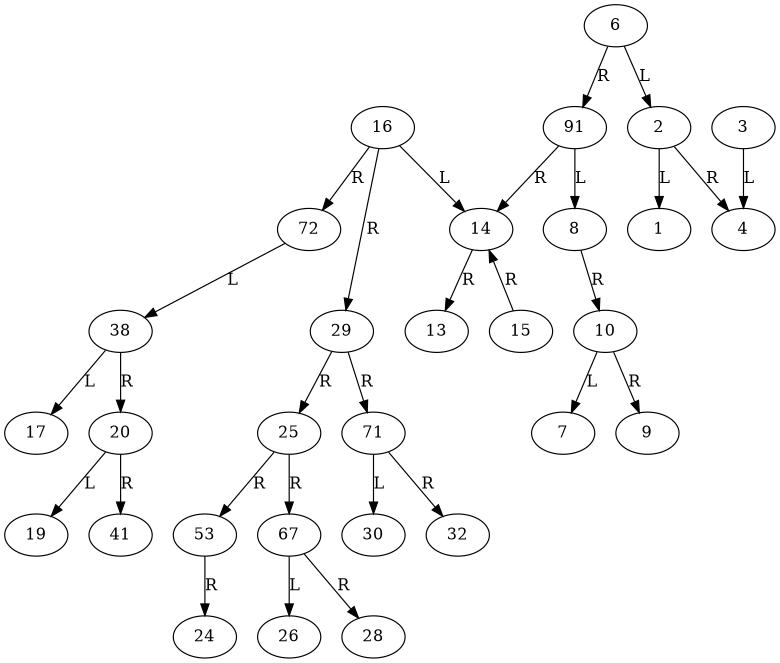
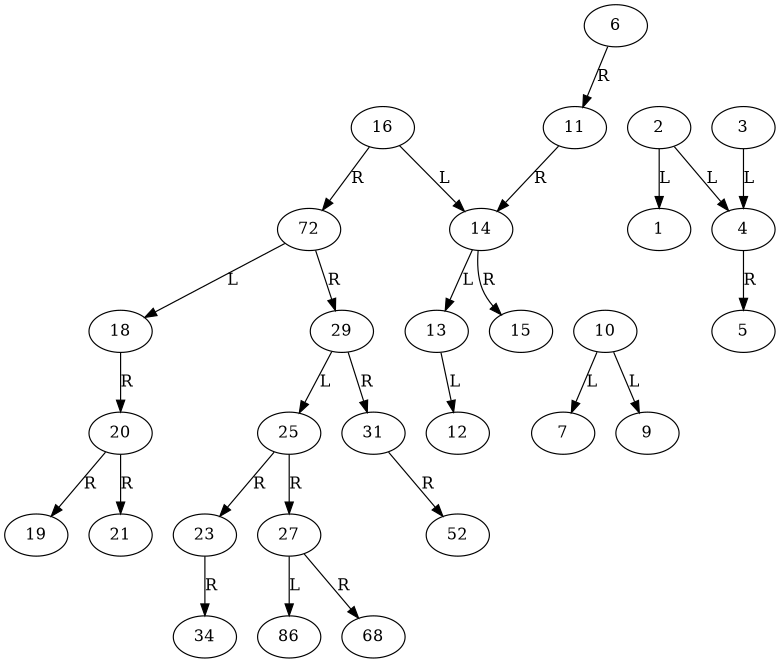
(635, 71) -> none
(575, 128) -> (575, 128)
(712, 179) -> (712, 179)
(364, 224) -> (324, 275)
(575, 229) -> none
(468, 280) -> (468, 280)
(503, 286) -> (480, 280)
(121, 331) -> (121, 331)
none -> (743, 331)
(325, 382) -> (325, 382)
(635, 382) -> (635, 382)
(36, 433) -> none
(373, 433) -> (373, 433)
none -> (458, 433)
(90, 484) -> (90, 484)
(121, 535) -> (121, 535)
(205, 535) -> (205, 535)
(289, 535) -> (289, 535)
(373, 535) -> none
(458, 535) -> (458, 535)
(205, 637) -> (205, 637)
(289, 637) -> (289, 637)
(373, 637) -> (373, 637)
